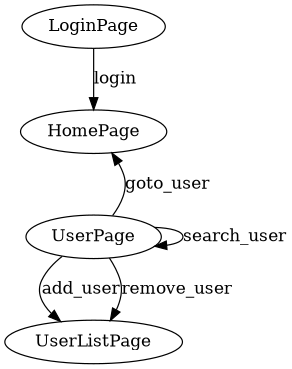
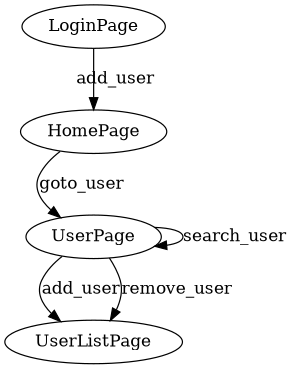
(115, 79) -> (115, 79)
(125, 190) -> (38, 179)
